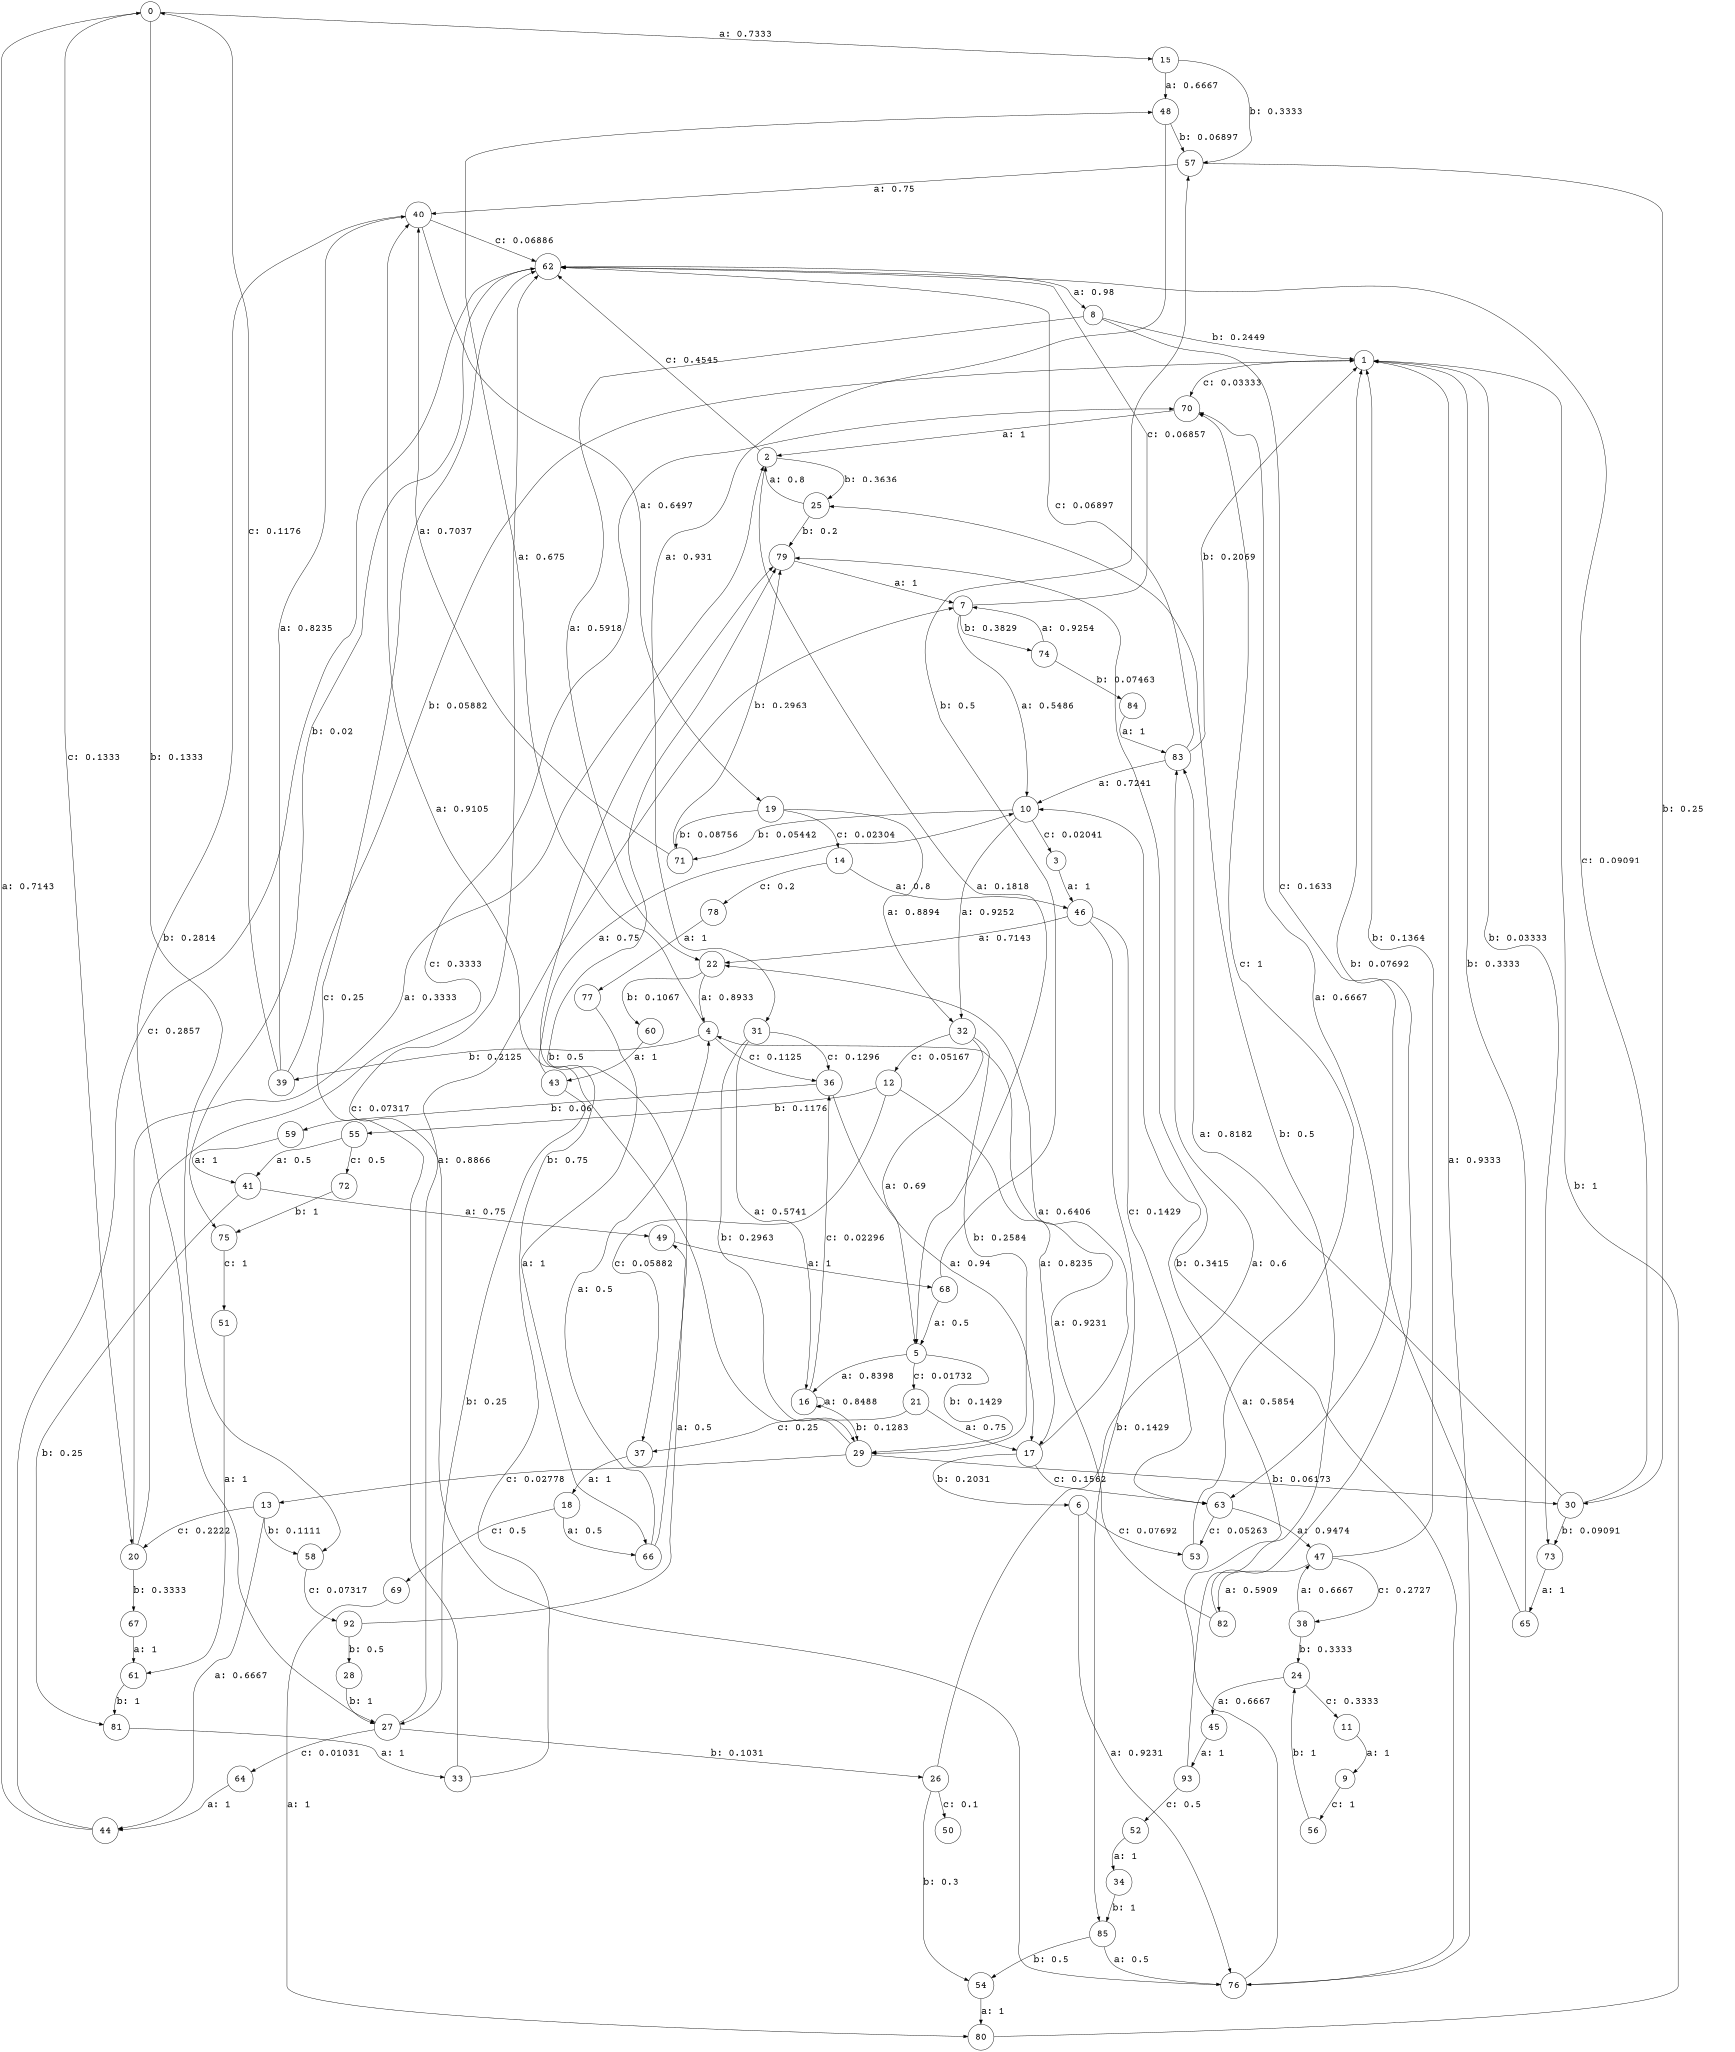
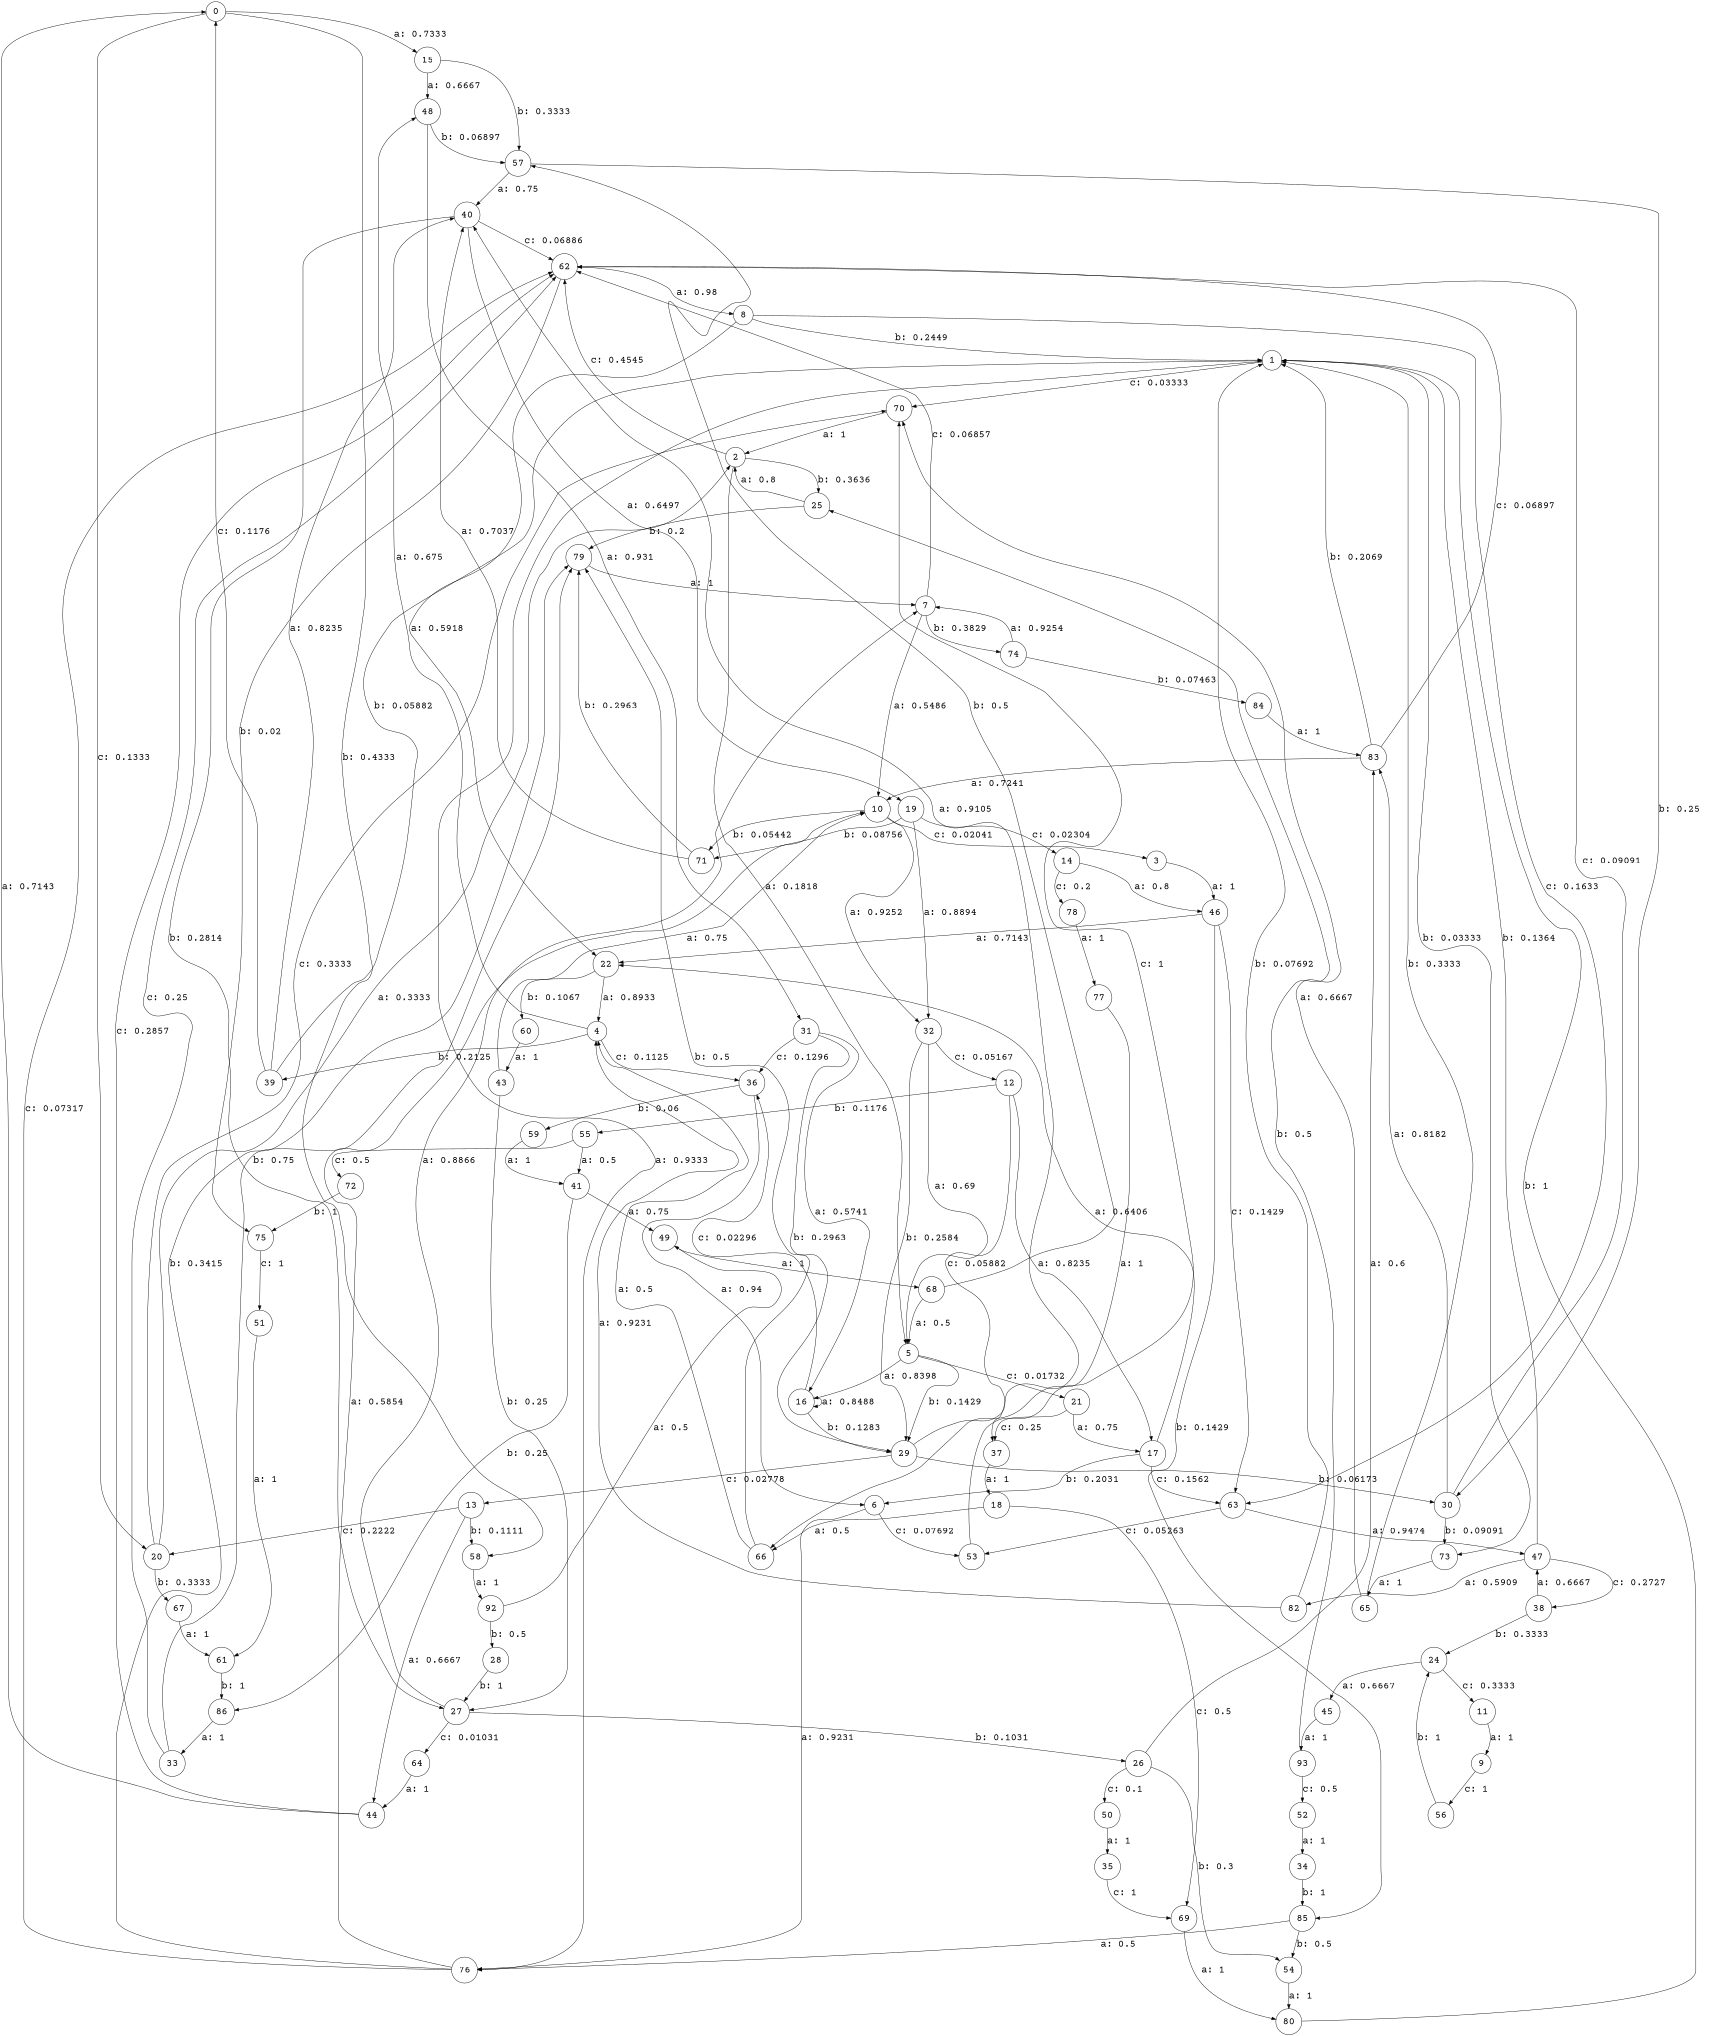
(186, 758) -> (378, 758)
(945, 1265) -> (707, 1291)
(344, 1590) -> (511, 1583)
(116, 1727) -> (222, 1712)
none -> (1108, 1867)
